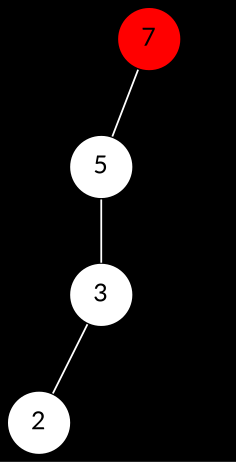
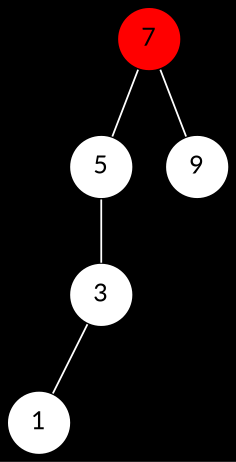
none -> (197, 167)
(39, 423) -> (39, 423)
